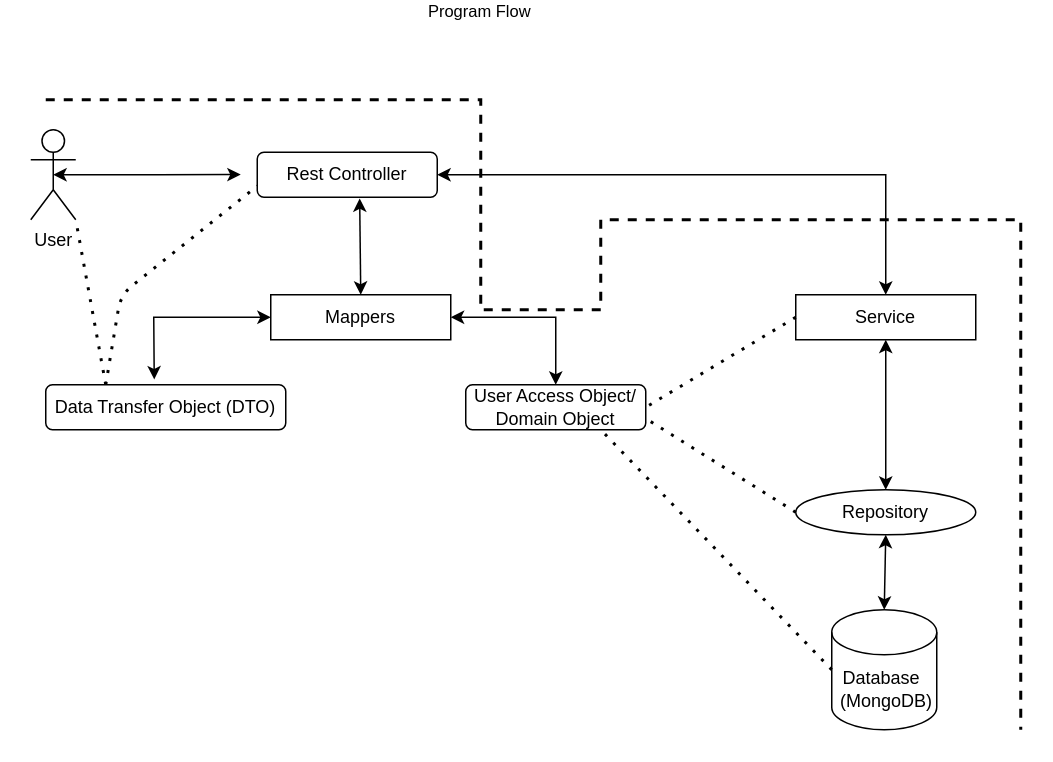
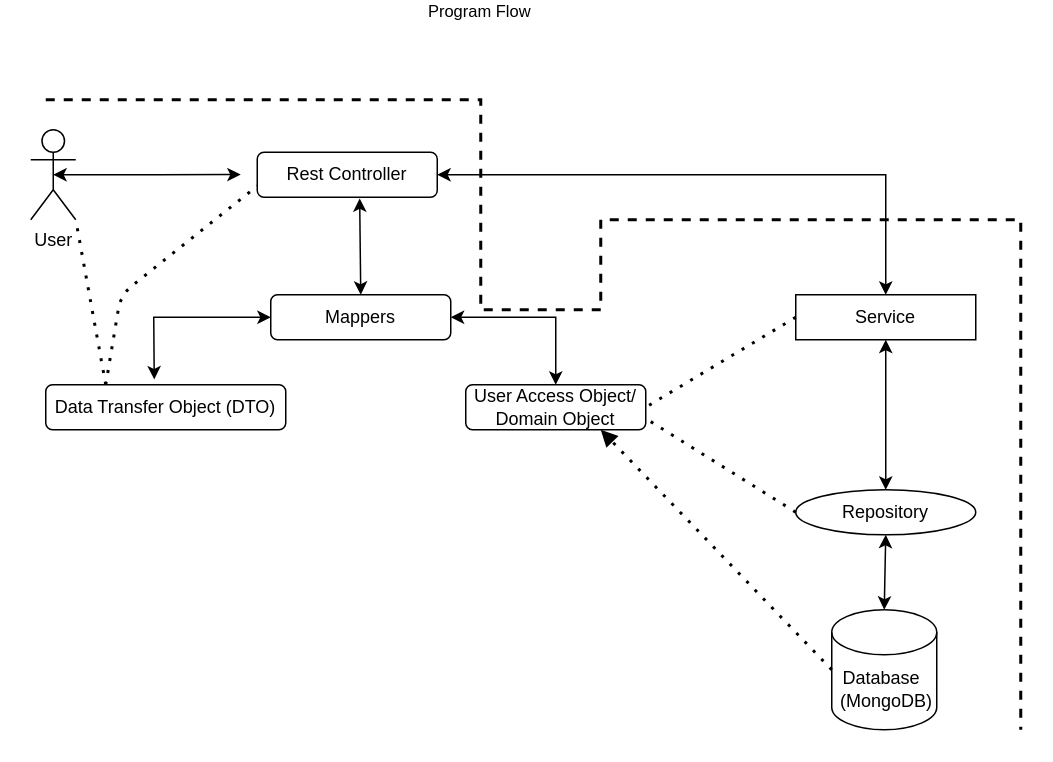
(361, 317) -> (361, 317)
(608, 437) -> (613, 442)
